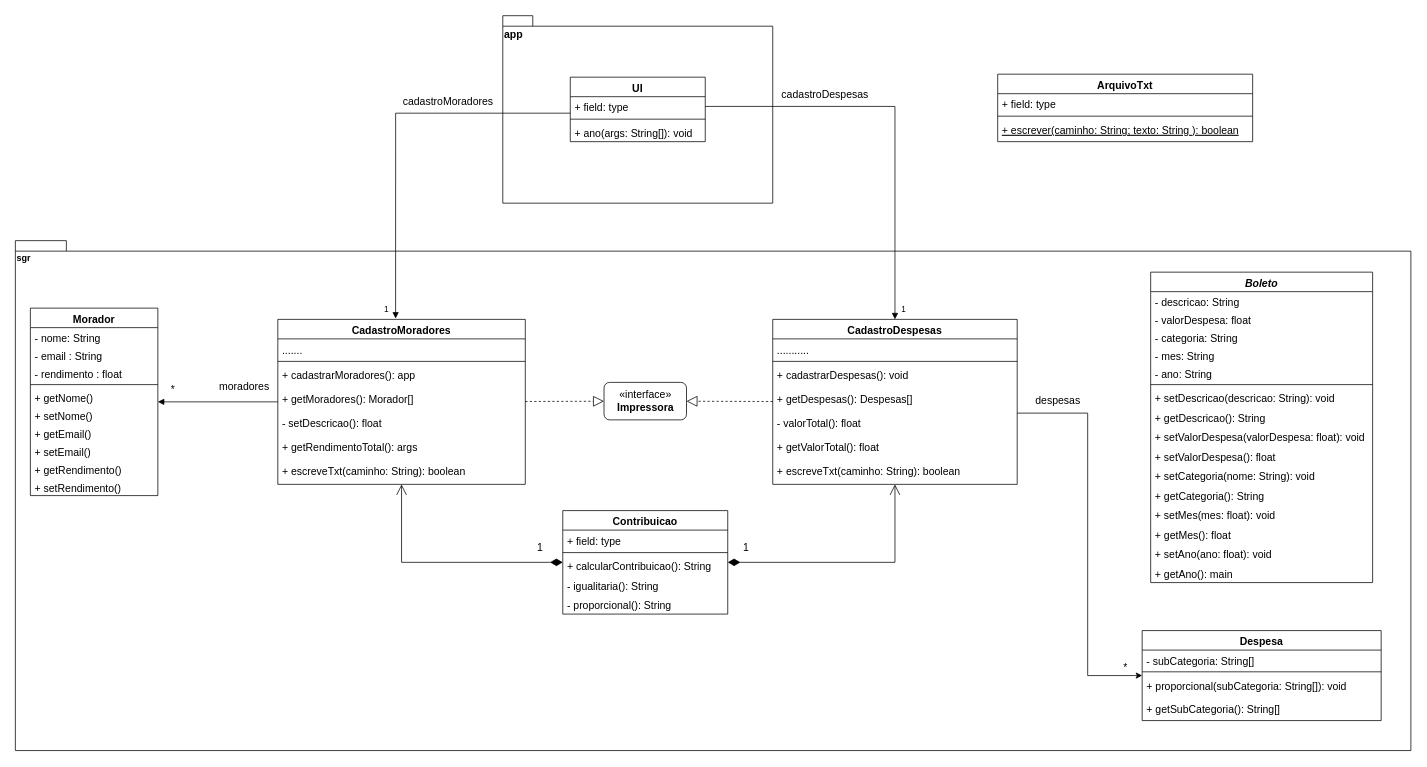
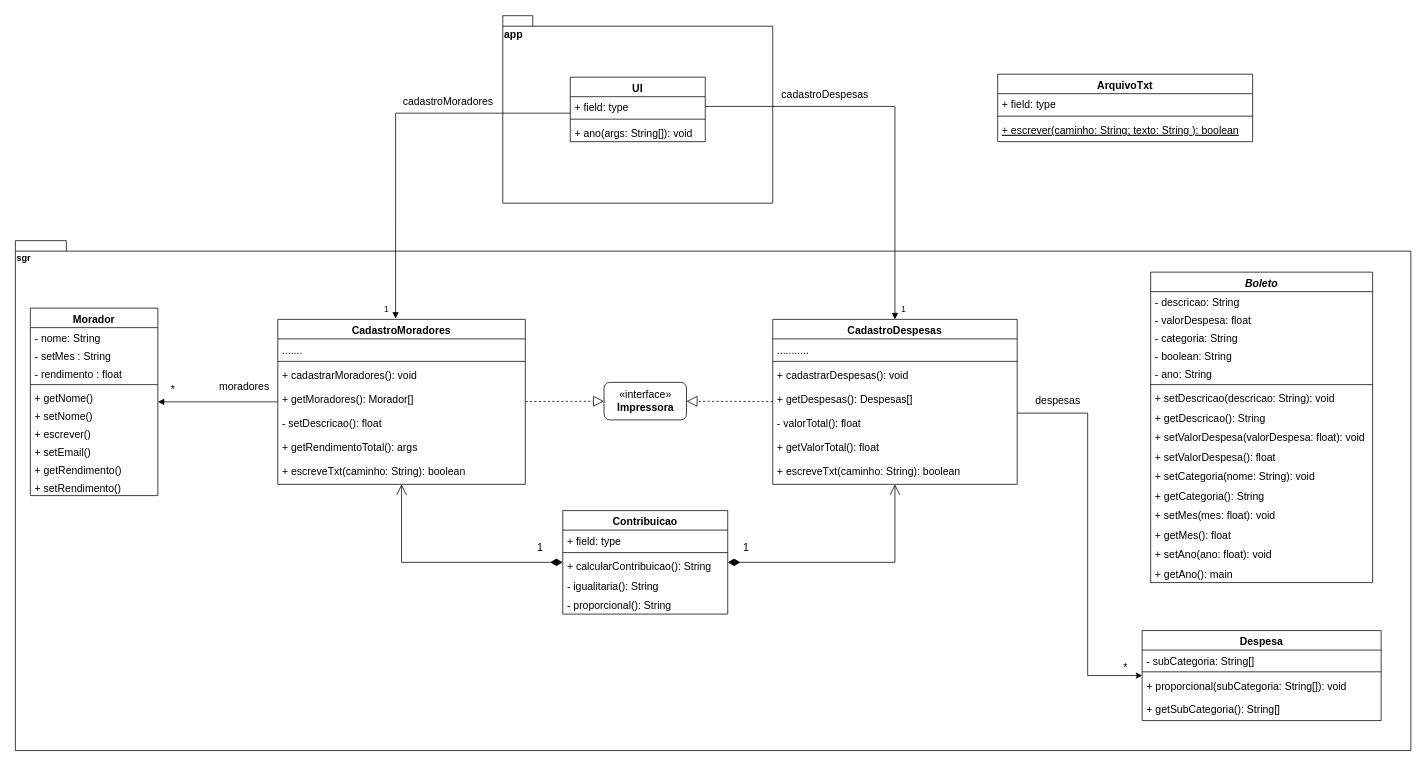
(72, 357) -> (78, 357)
(1188, 357) -> (1198, 357)
(357, 375) -> (359, 375)
(66, 435) -> (68, 435)
